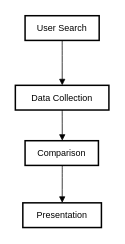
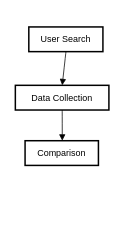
(62, 28) -> (66, 39)
(62, 181) -> none
(62, 215) -> none
